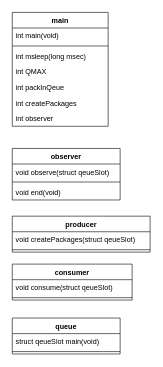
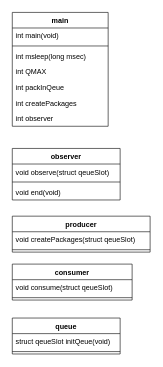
(63, 342) -> (70, 342)
